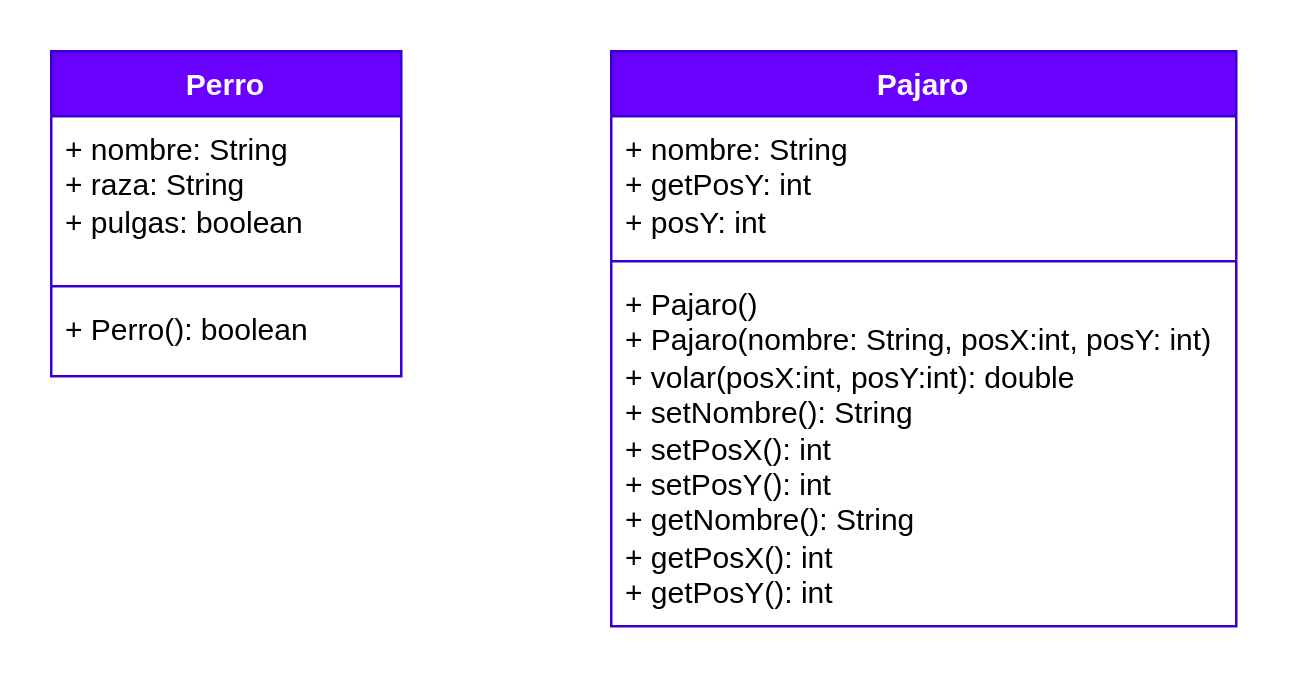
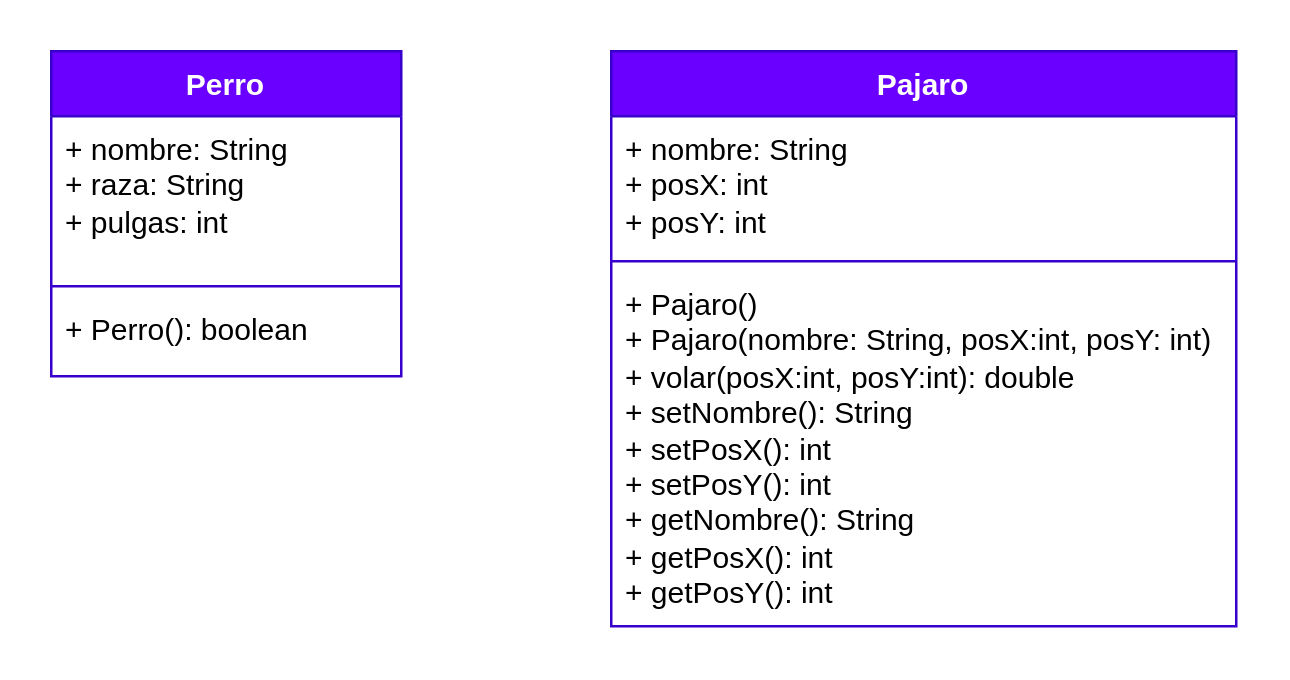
(190, 188) -> (185, 188)
(745, 188) -> (745, 188)
